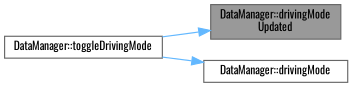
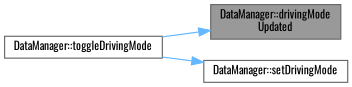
(276, 71) -> (276, 71)
